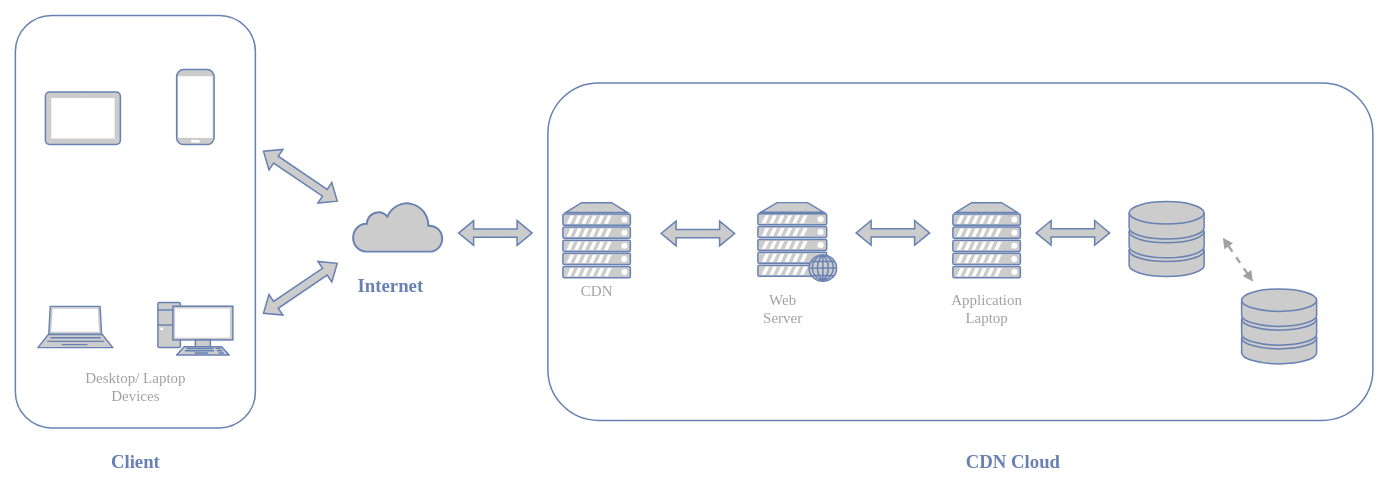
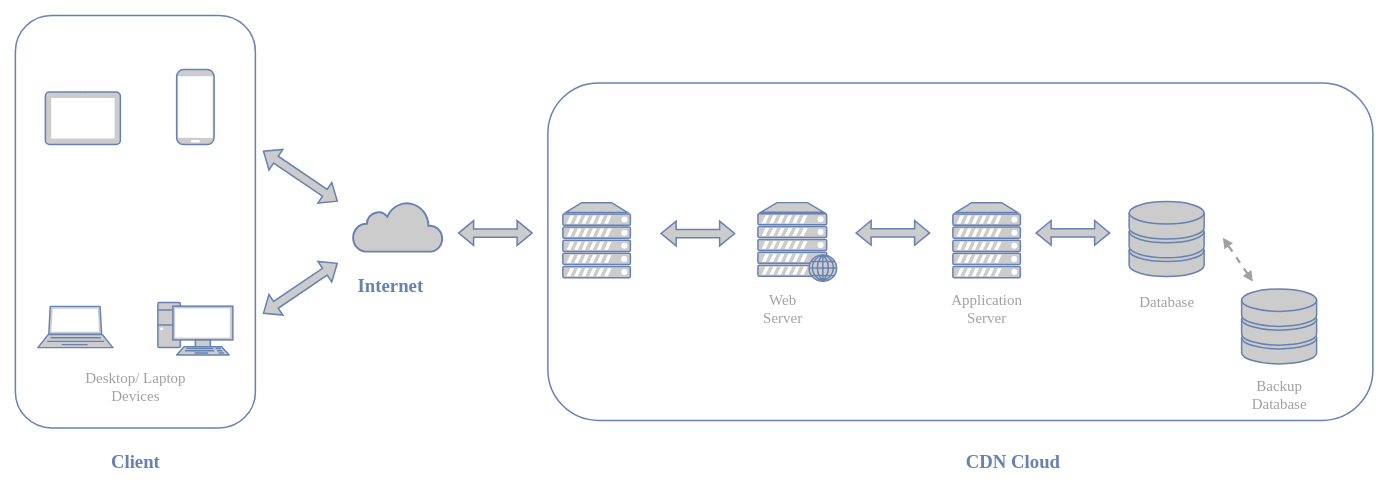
(597, 290) -> none
none -> (1167, 301)
(987, 308) -> (987, 308)
none -> (1279, 394)
